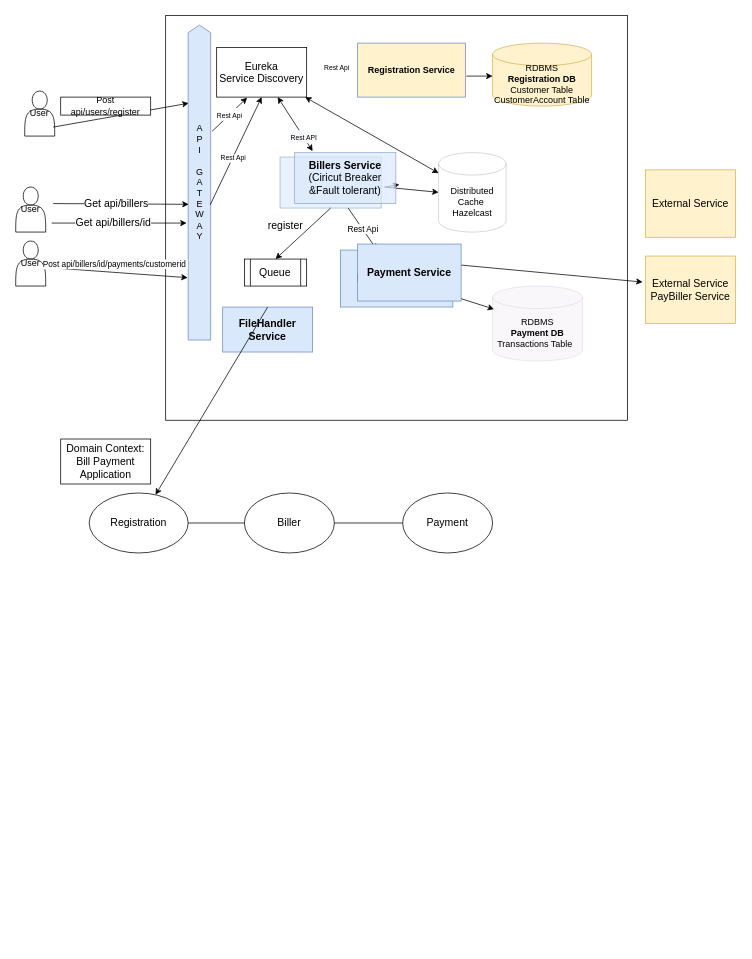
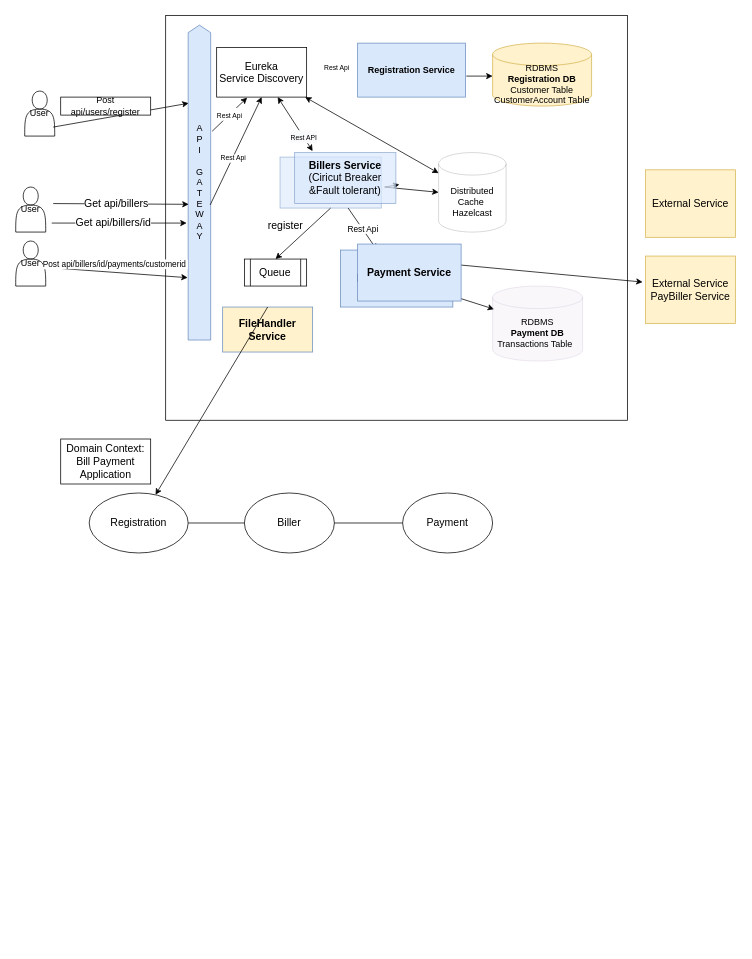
(411, 70) -> (411, 70)
(267, 330) -> (267, 330)
